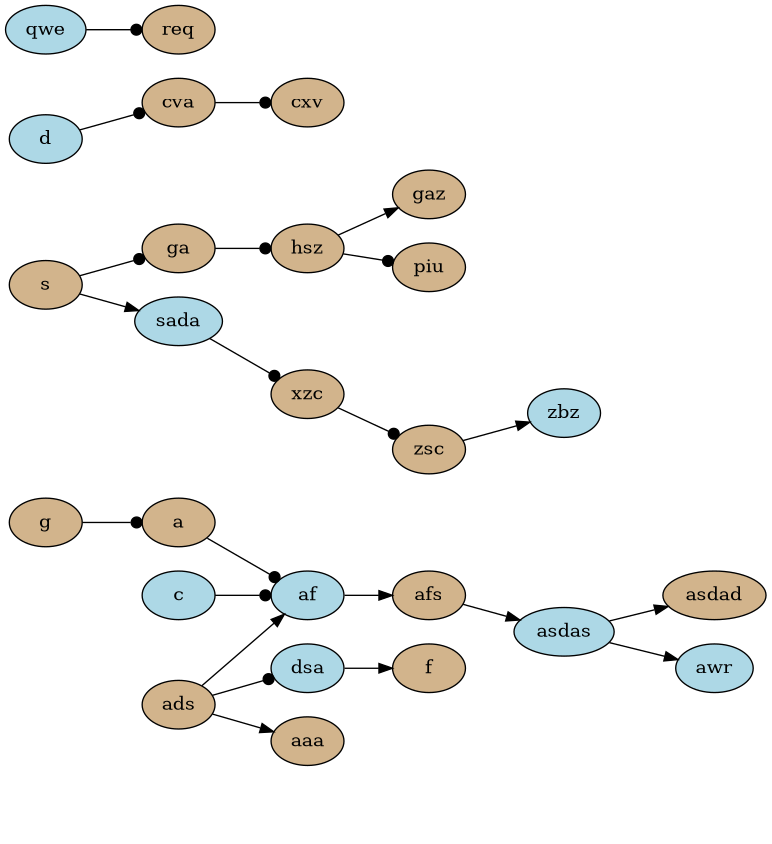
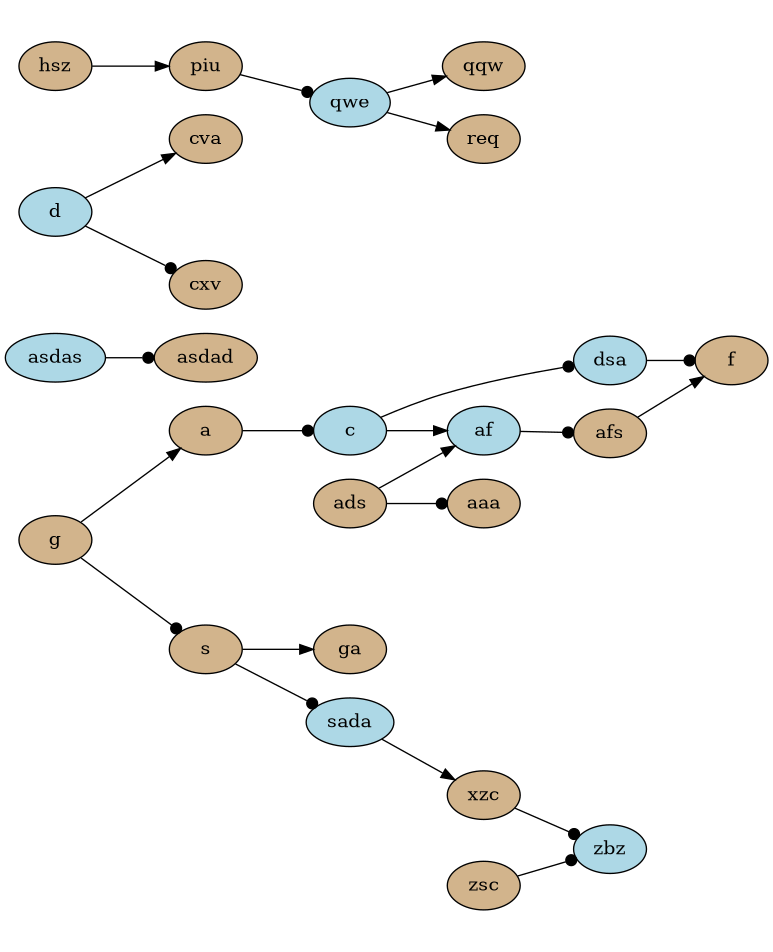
(109, 30) -> (412, 119)
none -> (484, 66)
none -> (271, 83)
(237, 103) -> (125, 246)
(107, 122) -> (124, 179)
(429, 194) -> none
(237, 248) -> none
(363, 257) -> (124, 66)
(107, 268) -> (271, 649)
(103, 300) -> (271, 682)
(240, 356) -> (412, 756)
(363, 420) -> (542, 820)
(490, 433) -> (542, 869)
(107, 522) -> (125, 489)
(239, 556) -> (272, 431)
none -> (126, 592)
(237, 595) -> (410, 431)
(362, 595) -> (541, 432)
(485, 610) -> (665, 400)
(632, 615) -> (124, 358)
(362, 668) -> (666, 360)
(714, 668) -> none
(238, 688) -> (470, 387)
(236, 721) -> (411, 504)
